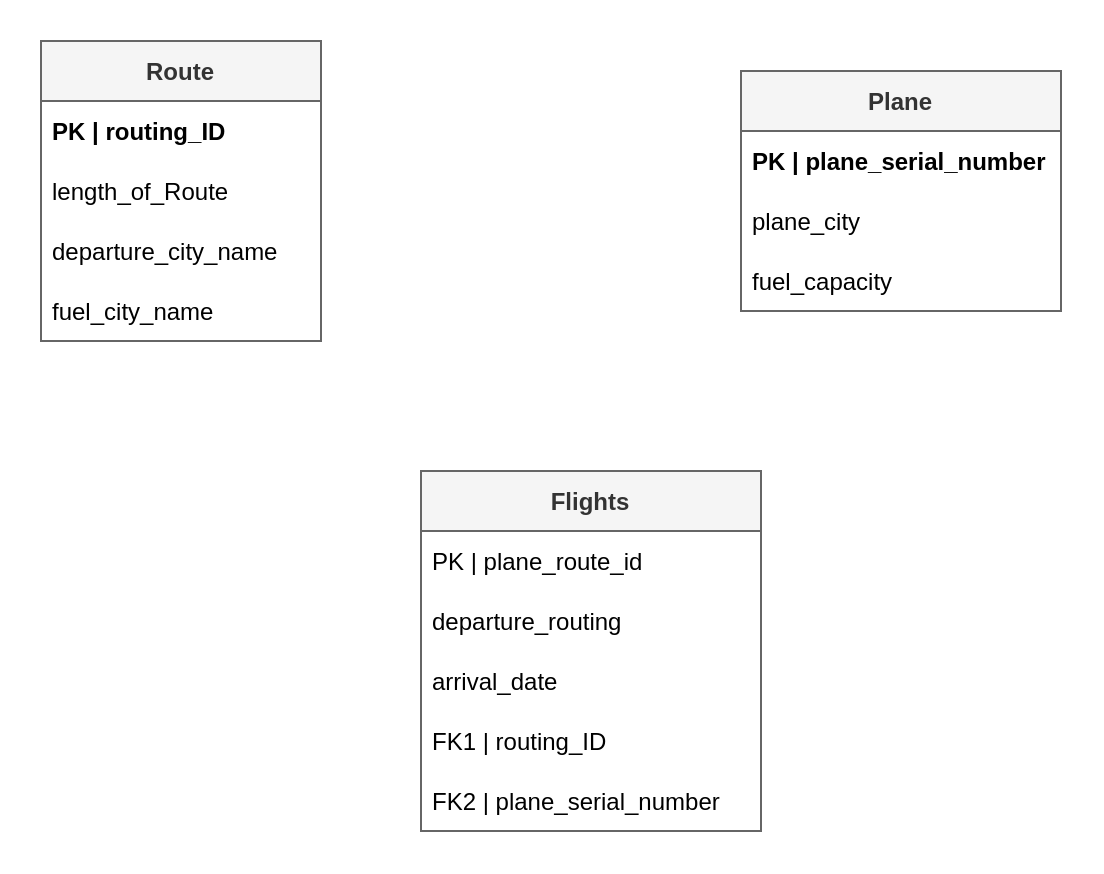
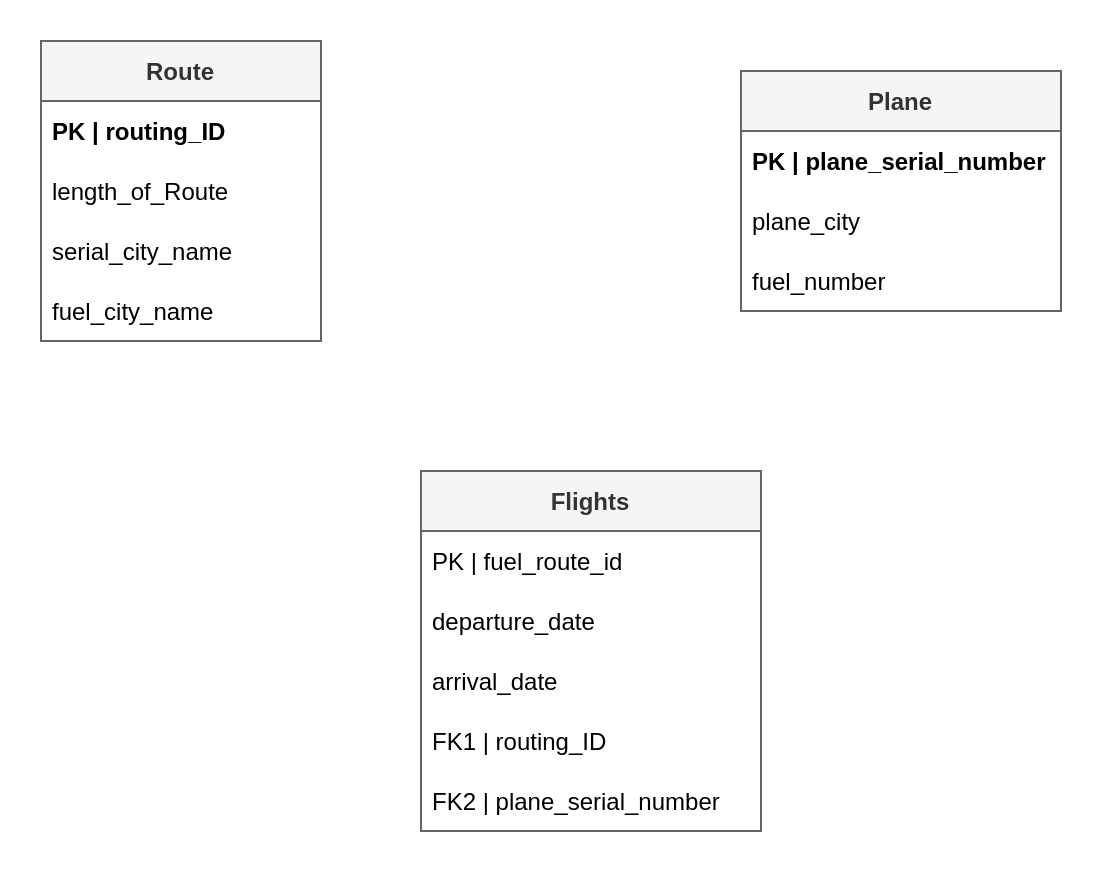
(177, 252) -> (150, 252)
(833, 282) -> (823, 282)
(544, 562) -> (537, 562)
(543, 622) -> (526, 622)
